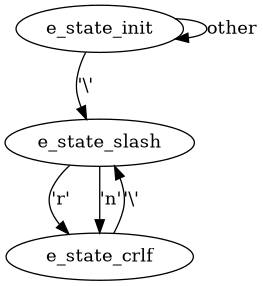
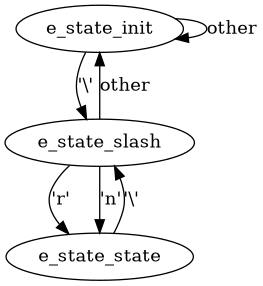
none -> (100, 92)
(100, 257) -> (100, 257)
